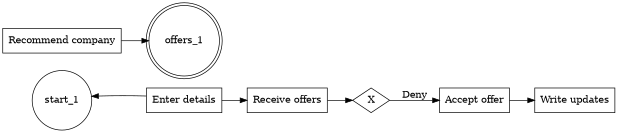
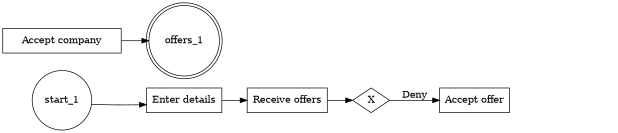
(62, 41) -> (62, 41)
(122, 96) -> (115, 105)
(575, 100) -> none
